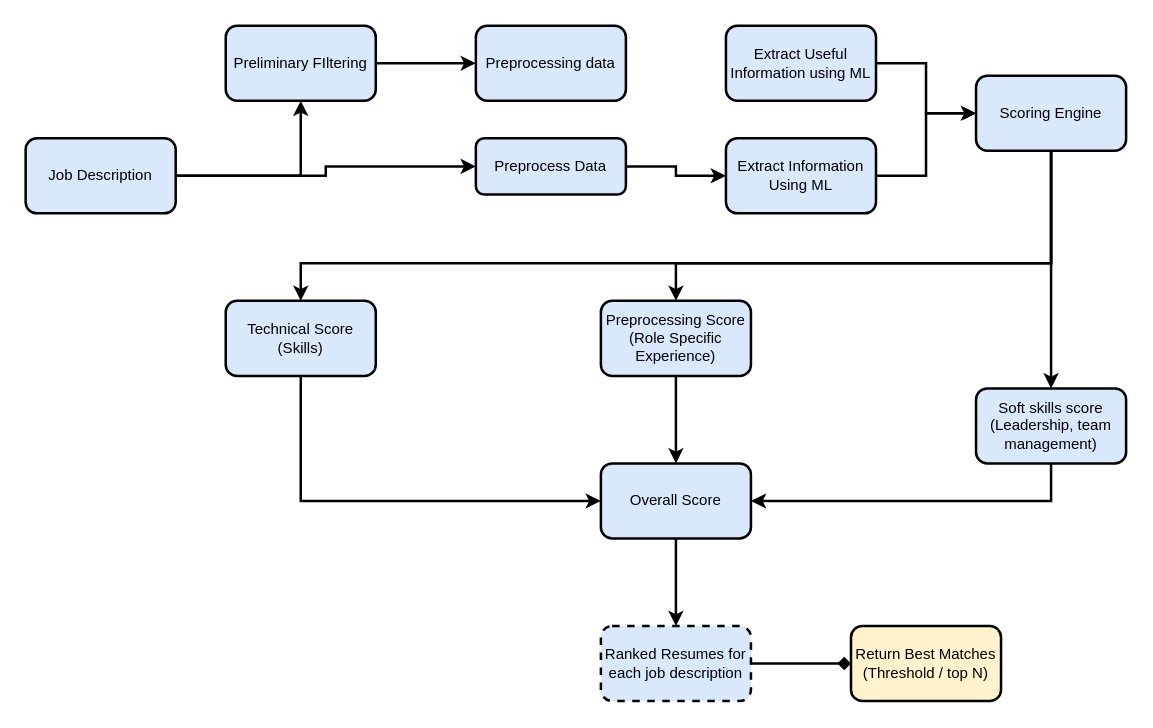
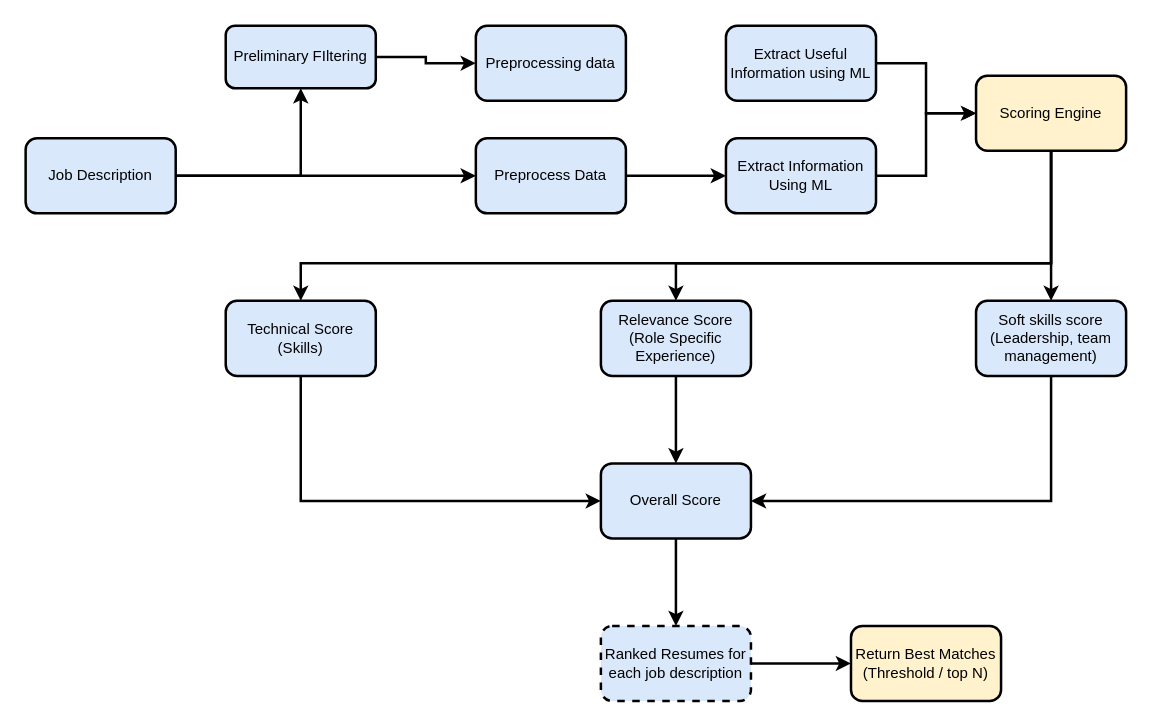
(301, 63) -> (301, 57)
(1051, 113) -> (1051, 113)
(551, 166) -> (551, 176)
(676, 338) -> (676, 338)
(1051, 426) -> (1051, 338)
(837, 663) -> (838, 663)
